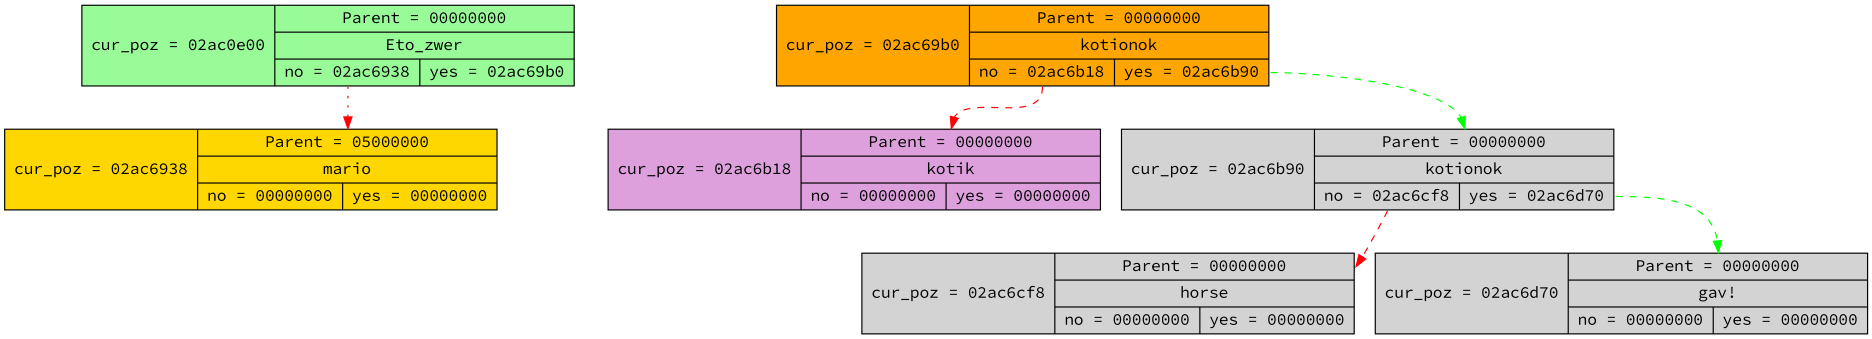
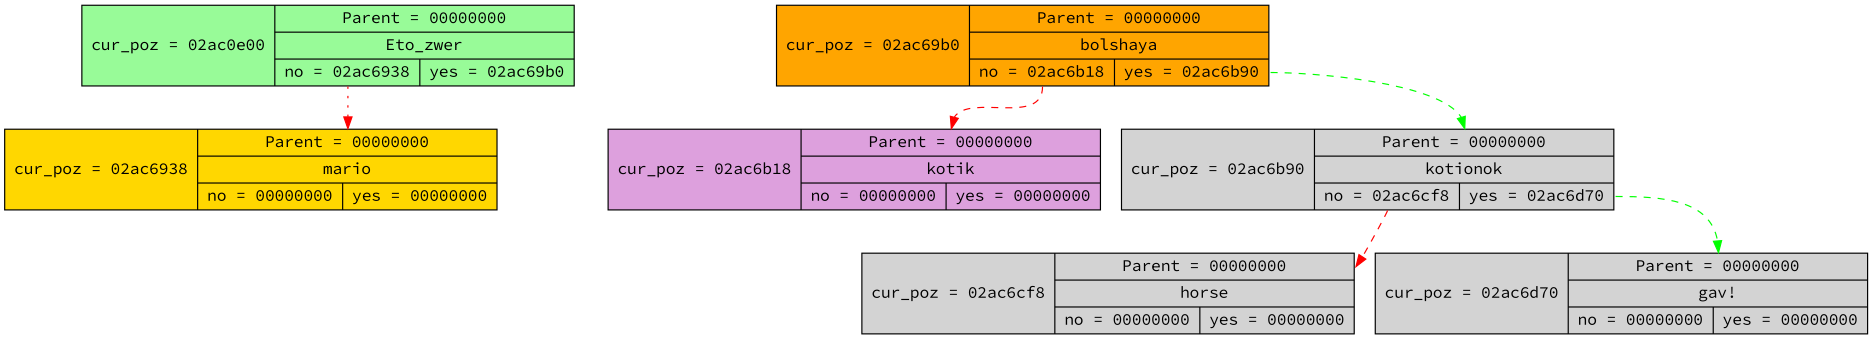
(1119, 45) -> (1119, 45)
(347, 142) -> (347, 142)
